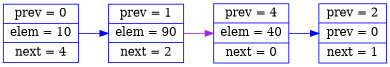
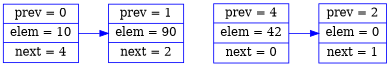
(194, 33) -> none
(251, 33) -> (251, 33)
(353, 33) -> (353, 33)
